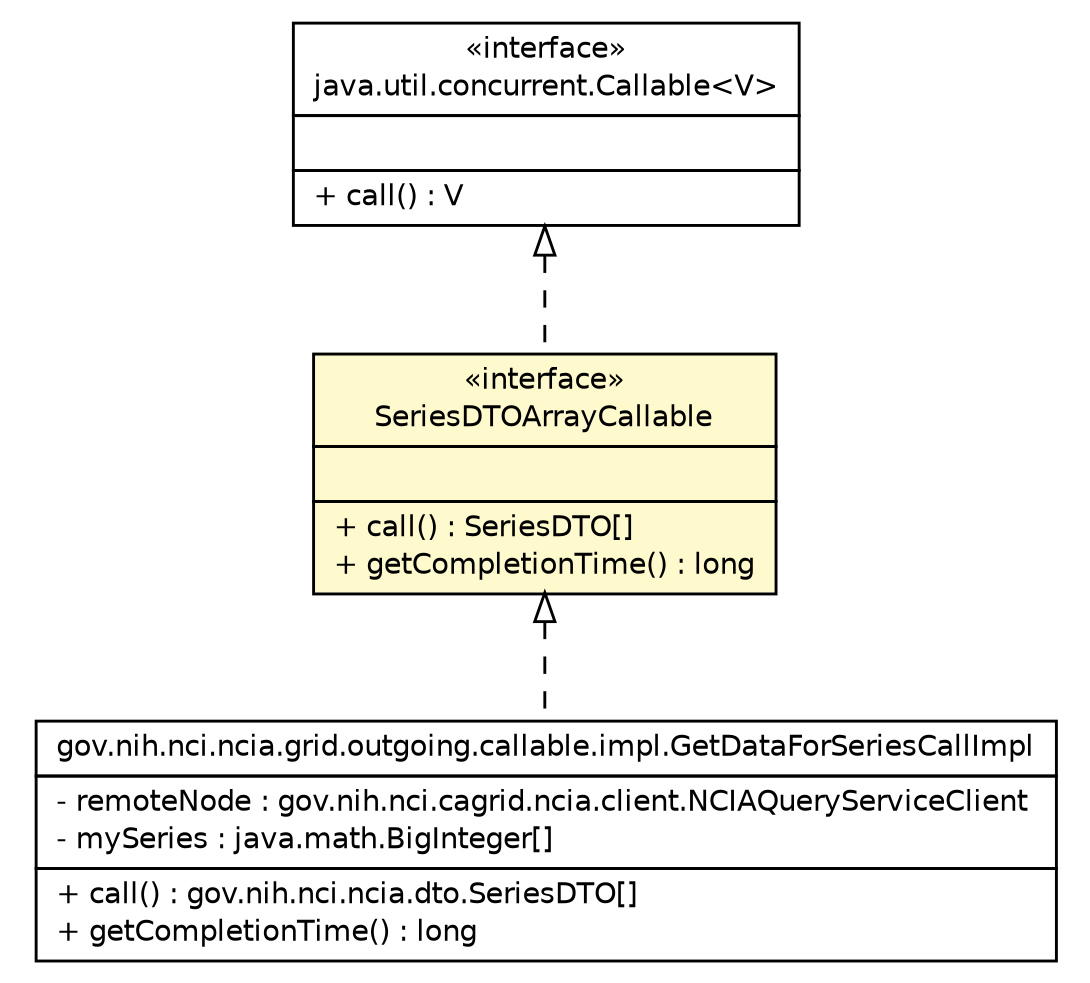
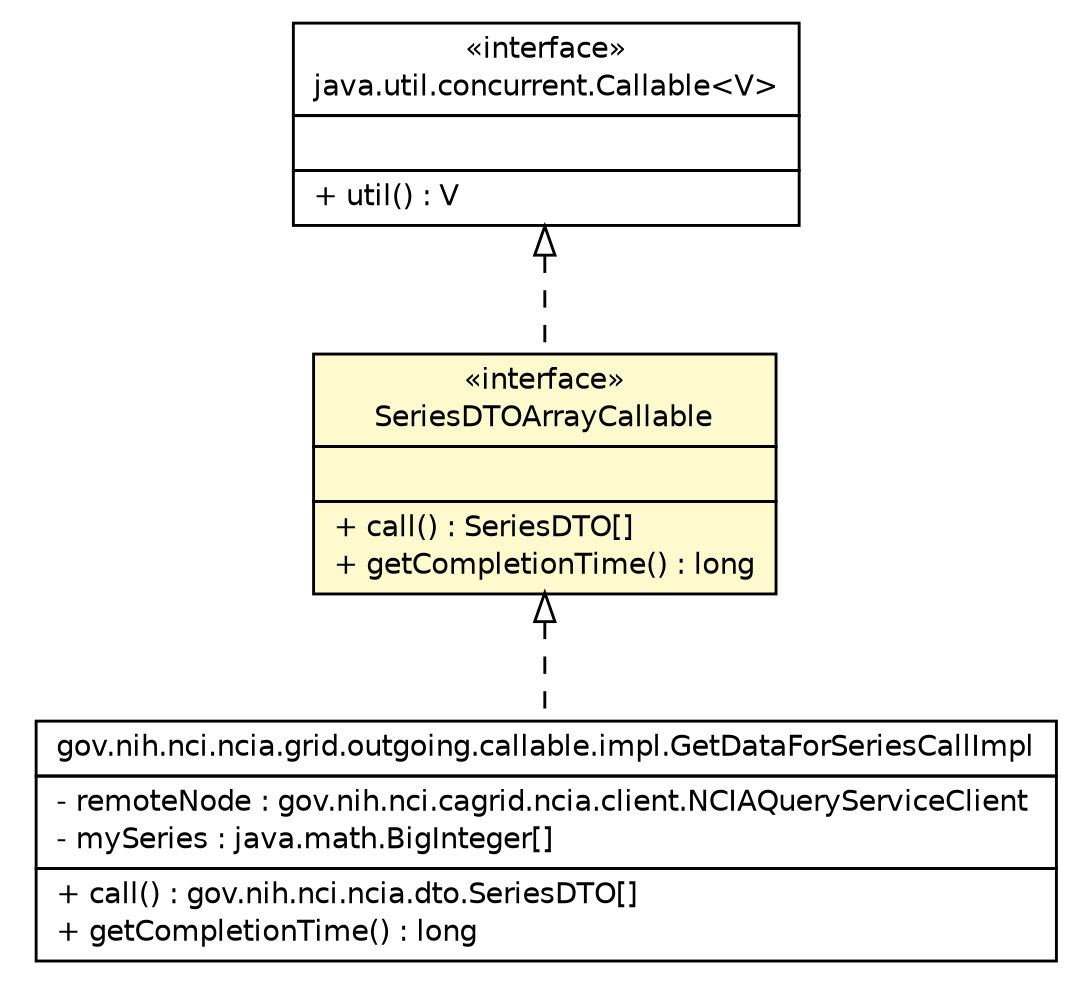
(389, 197) -> (387, 197)
